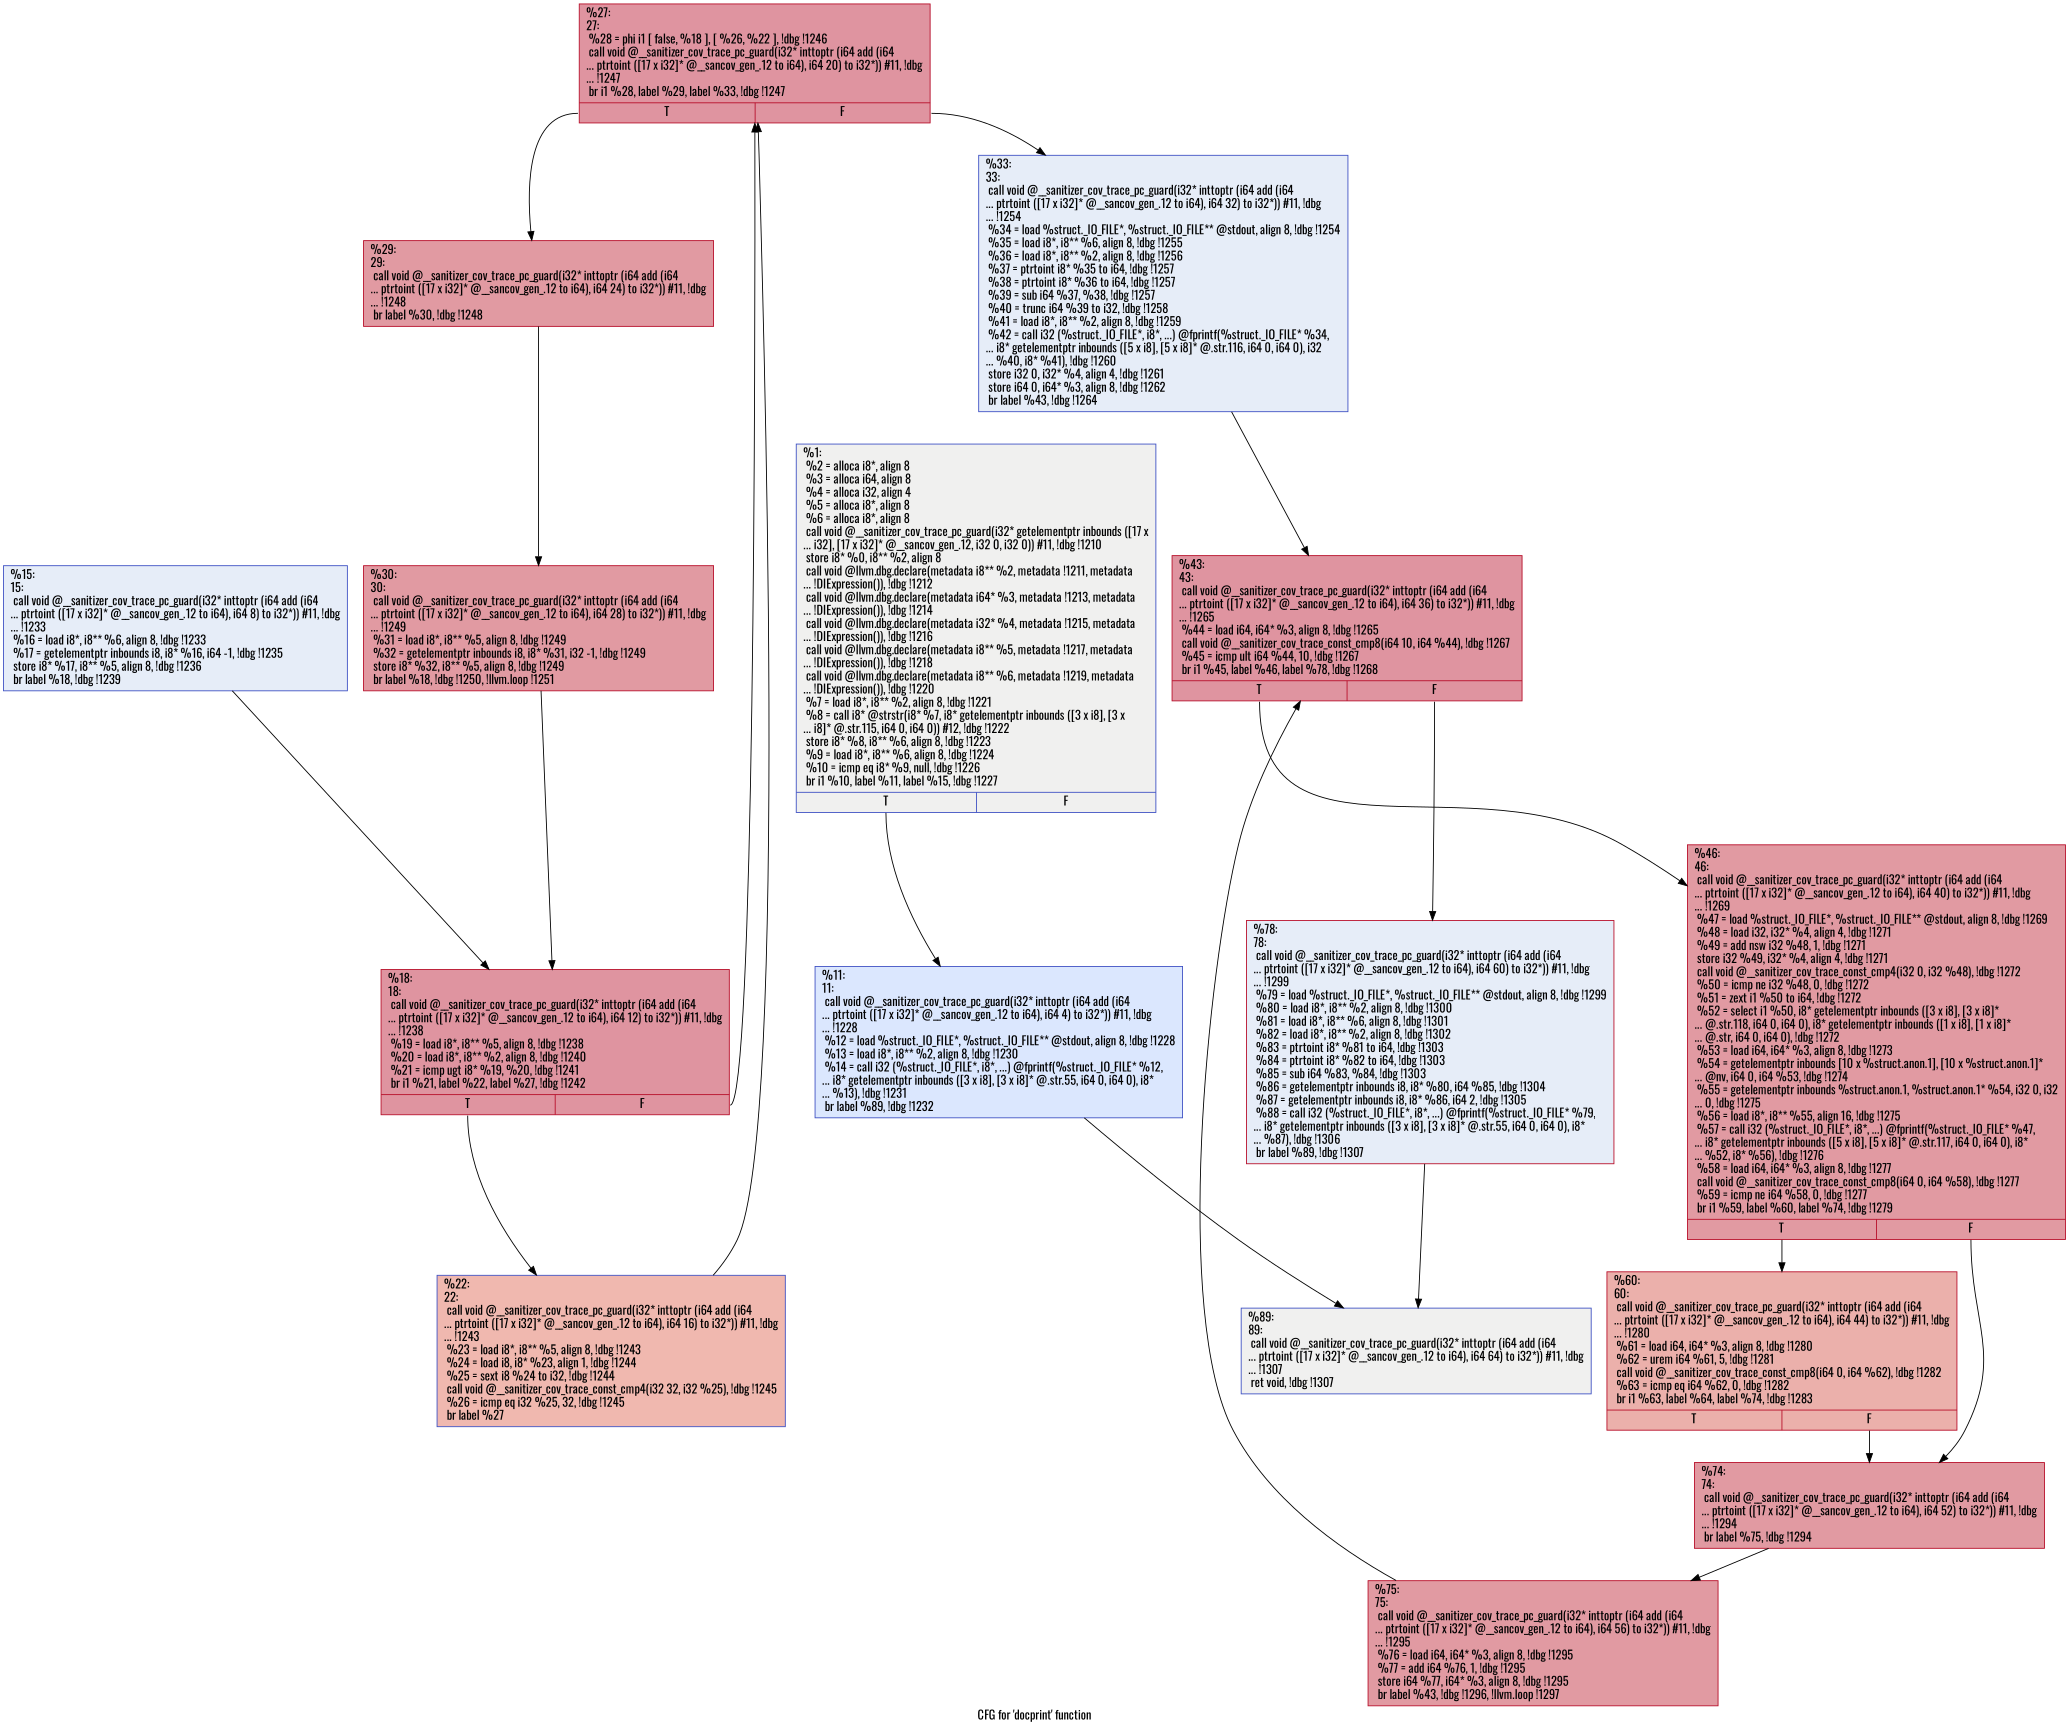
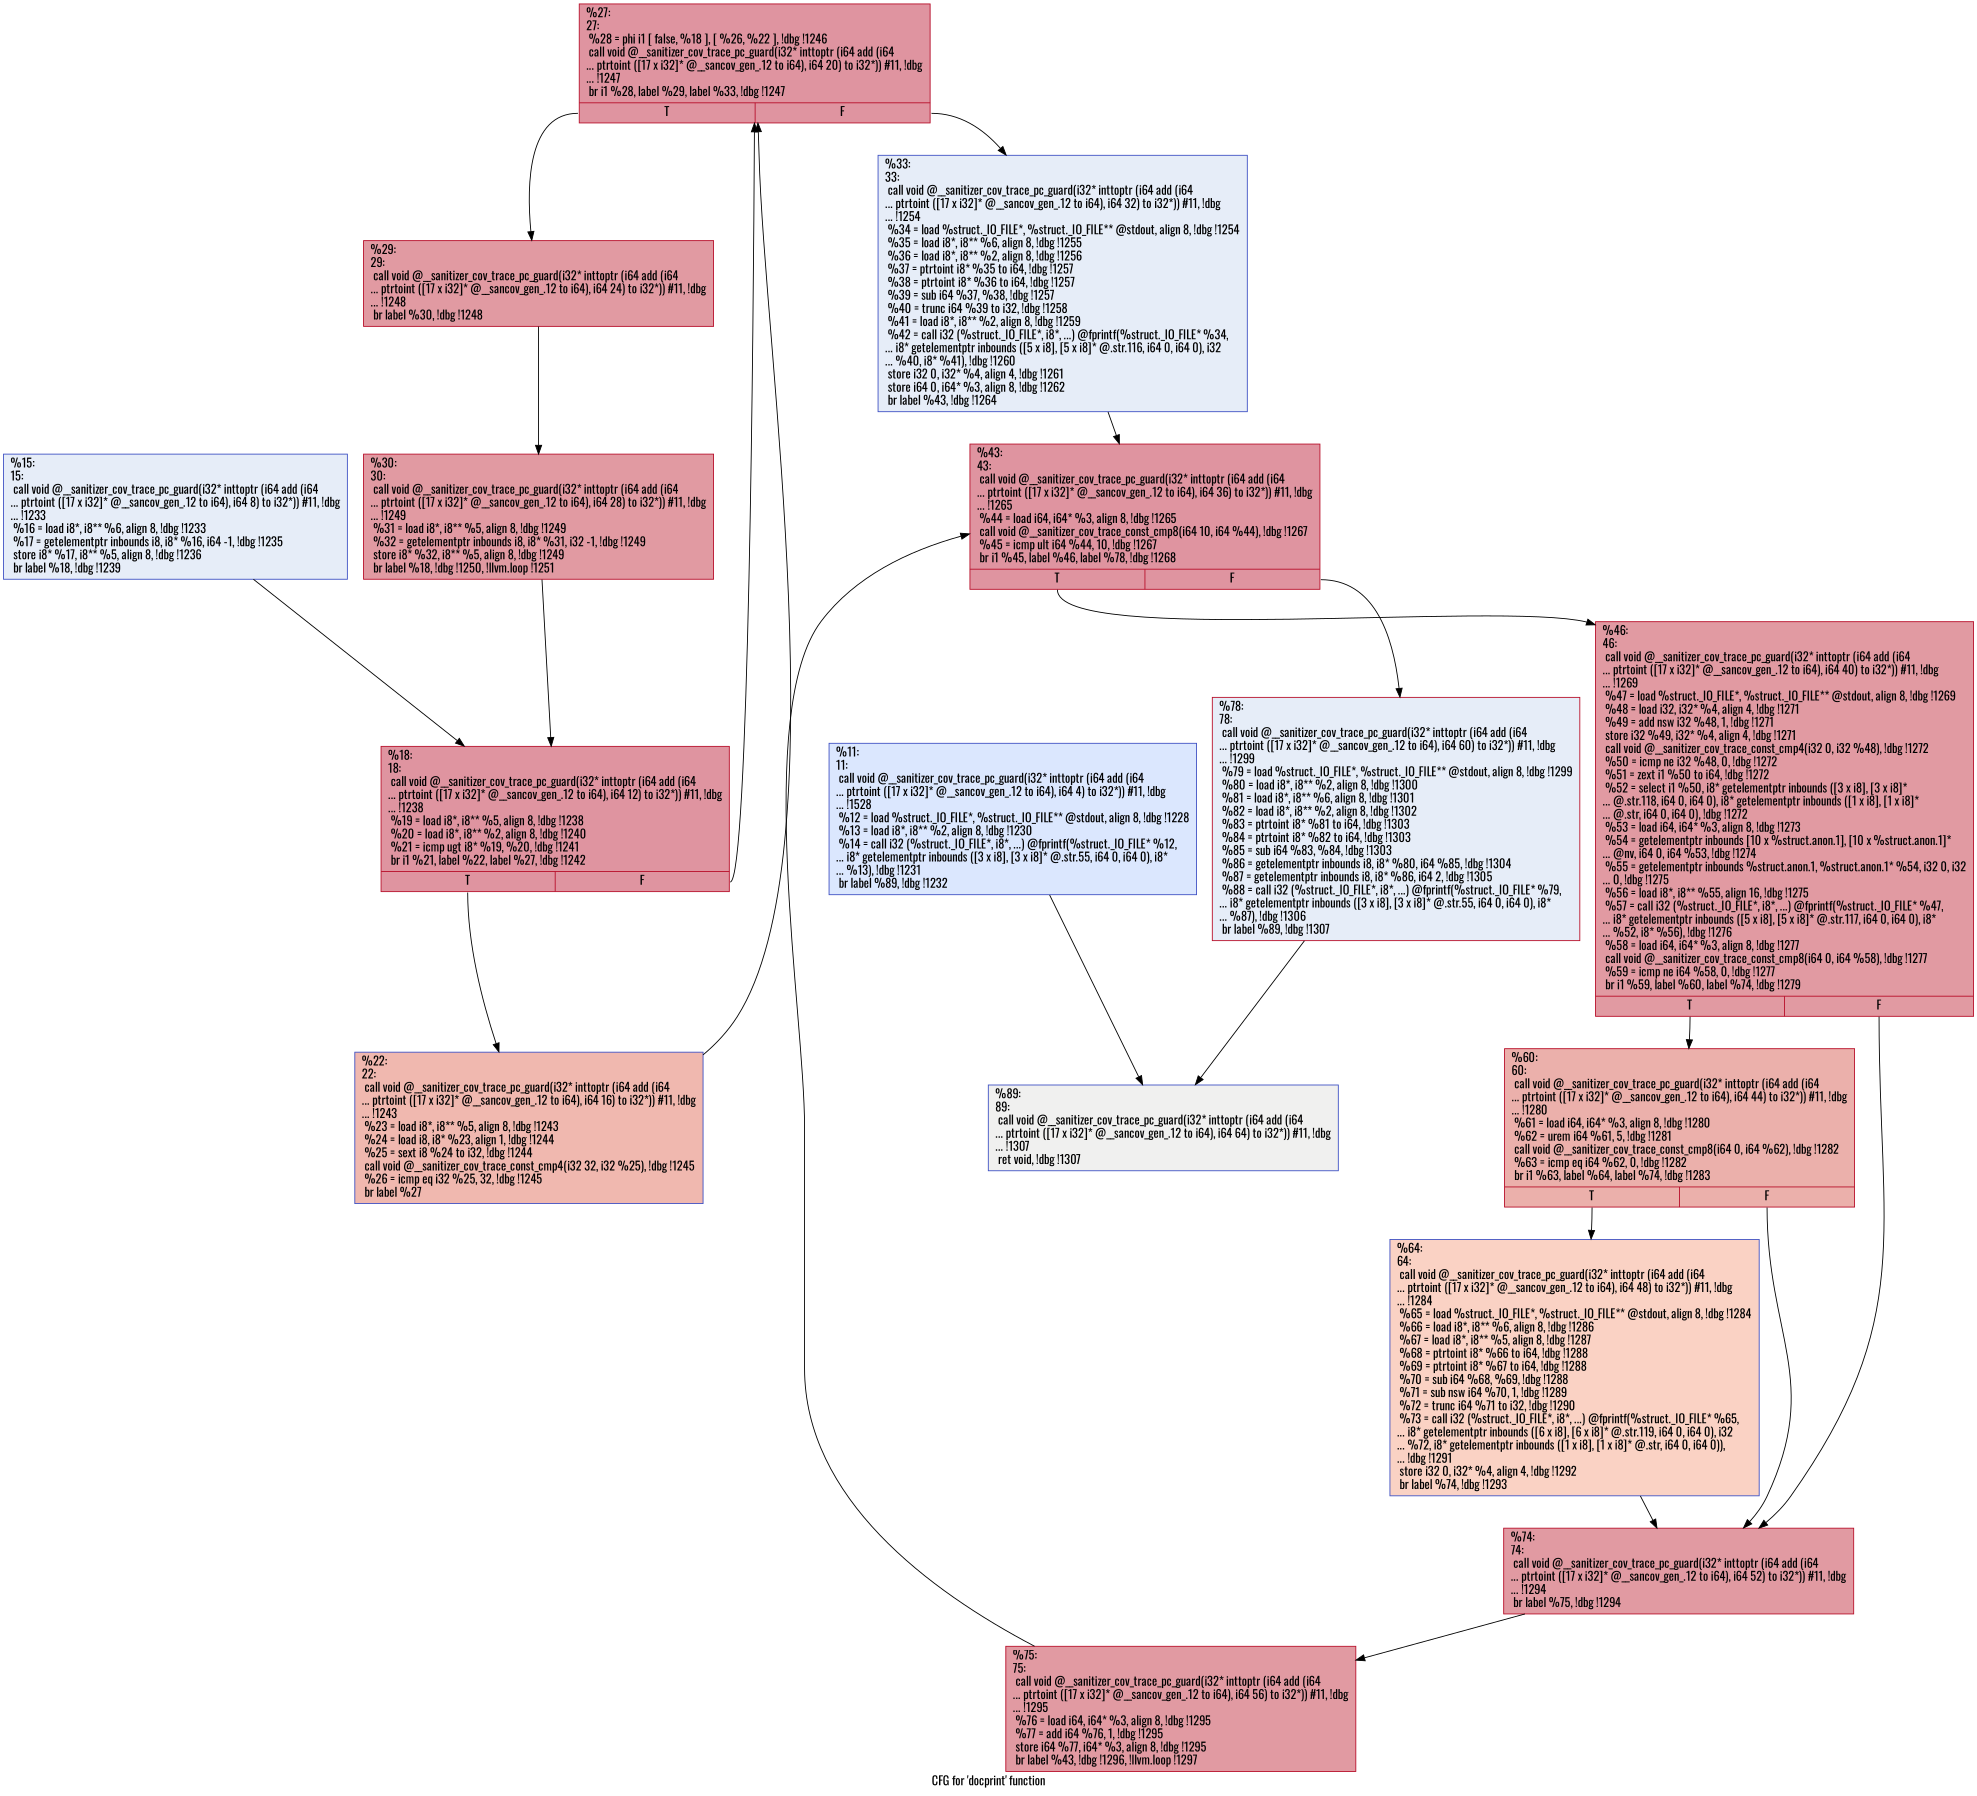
(976, 628) -> none
(840, 1029) -> (854, 805)
none -> (1575, 1368)
